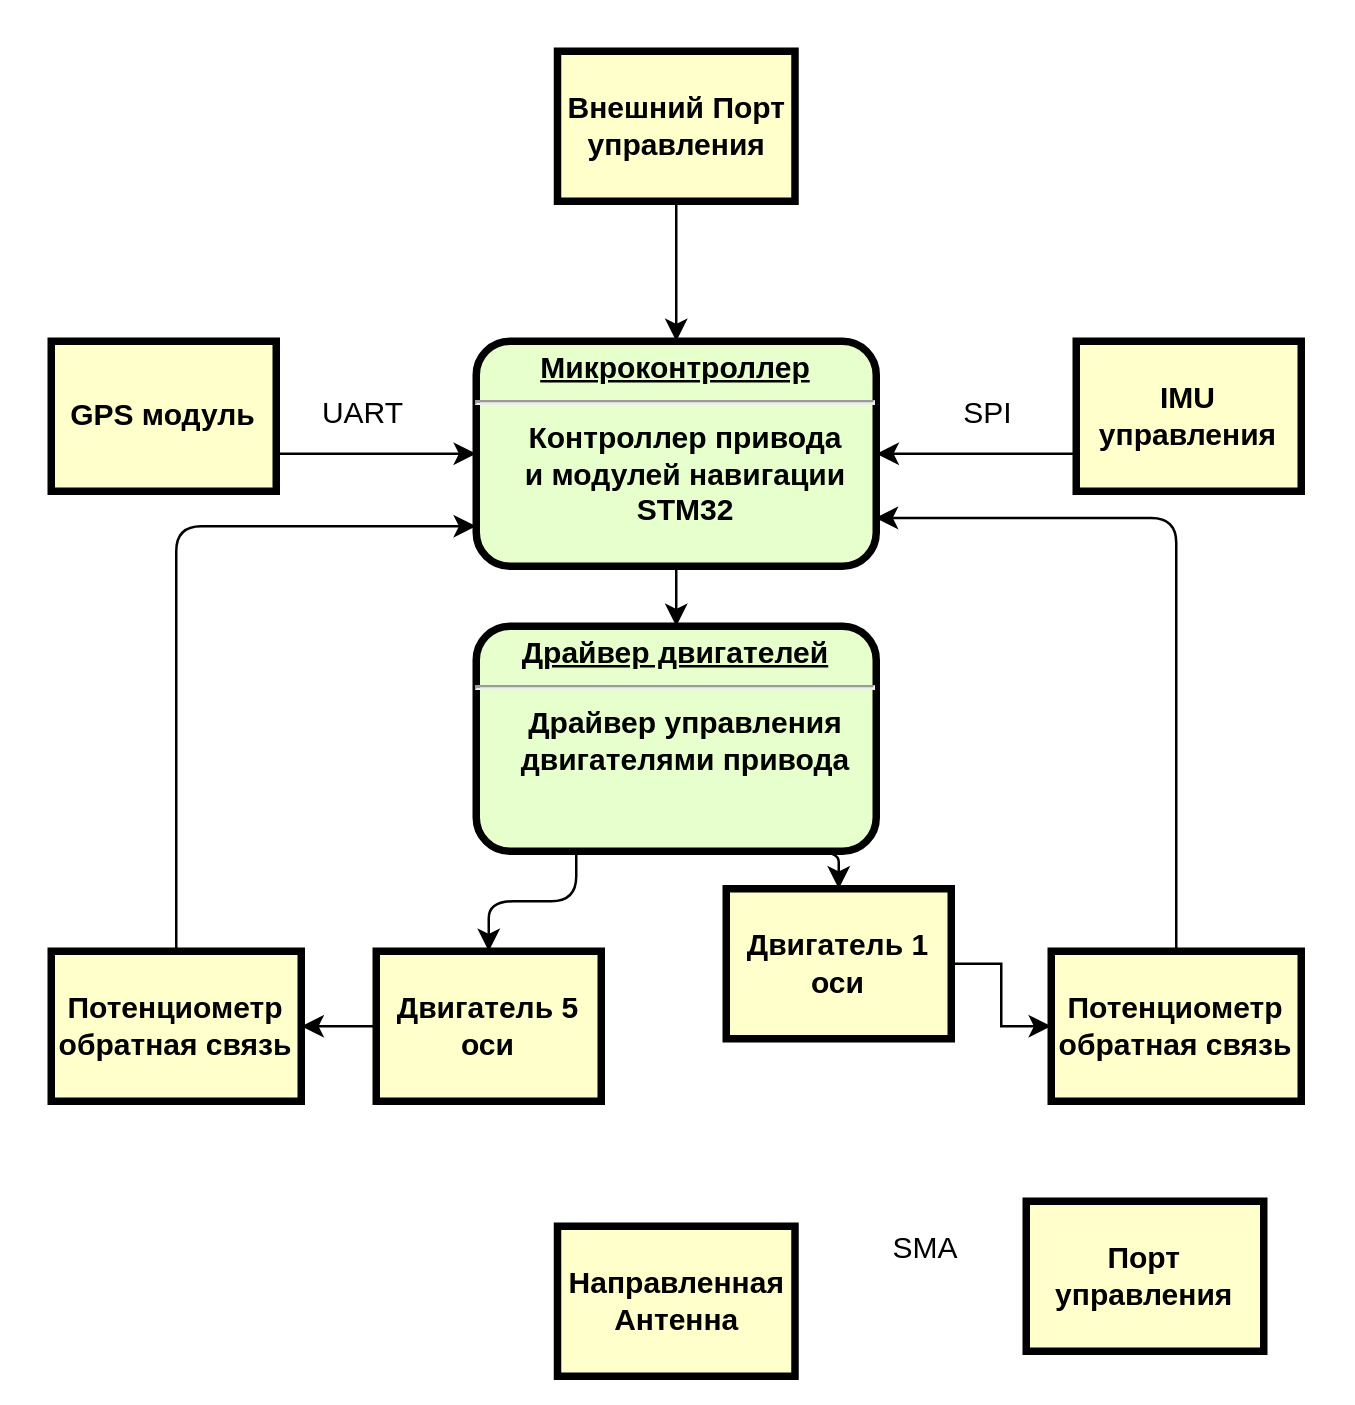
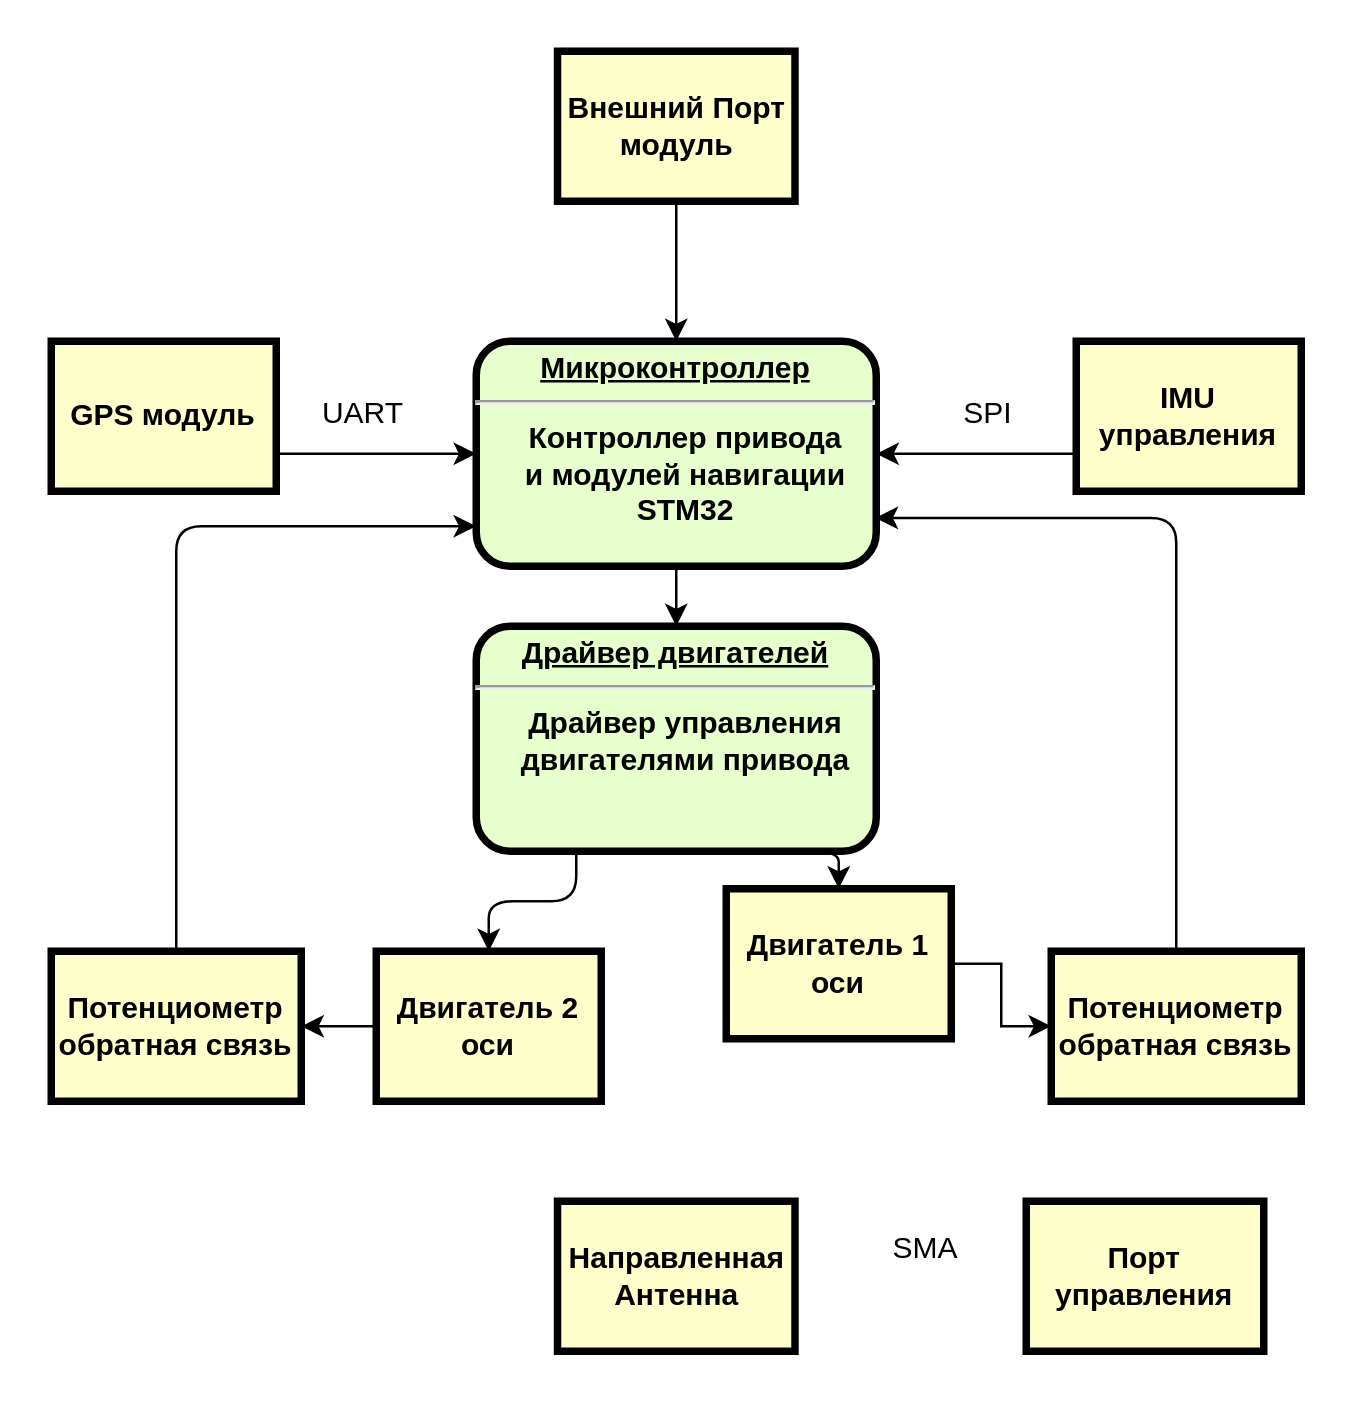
(678, 126) -> (678, 126)
(489, 1026) -> (489, 1026)
(676, 1301) -> (676, 1276)
